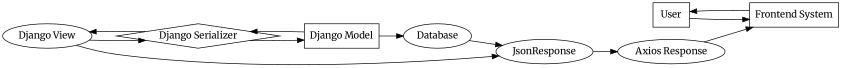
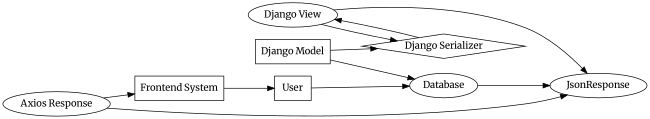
(716, 19) -> (357, 87)
(274, 41) -> none
(602, 52) -> (334, 116)
